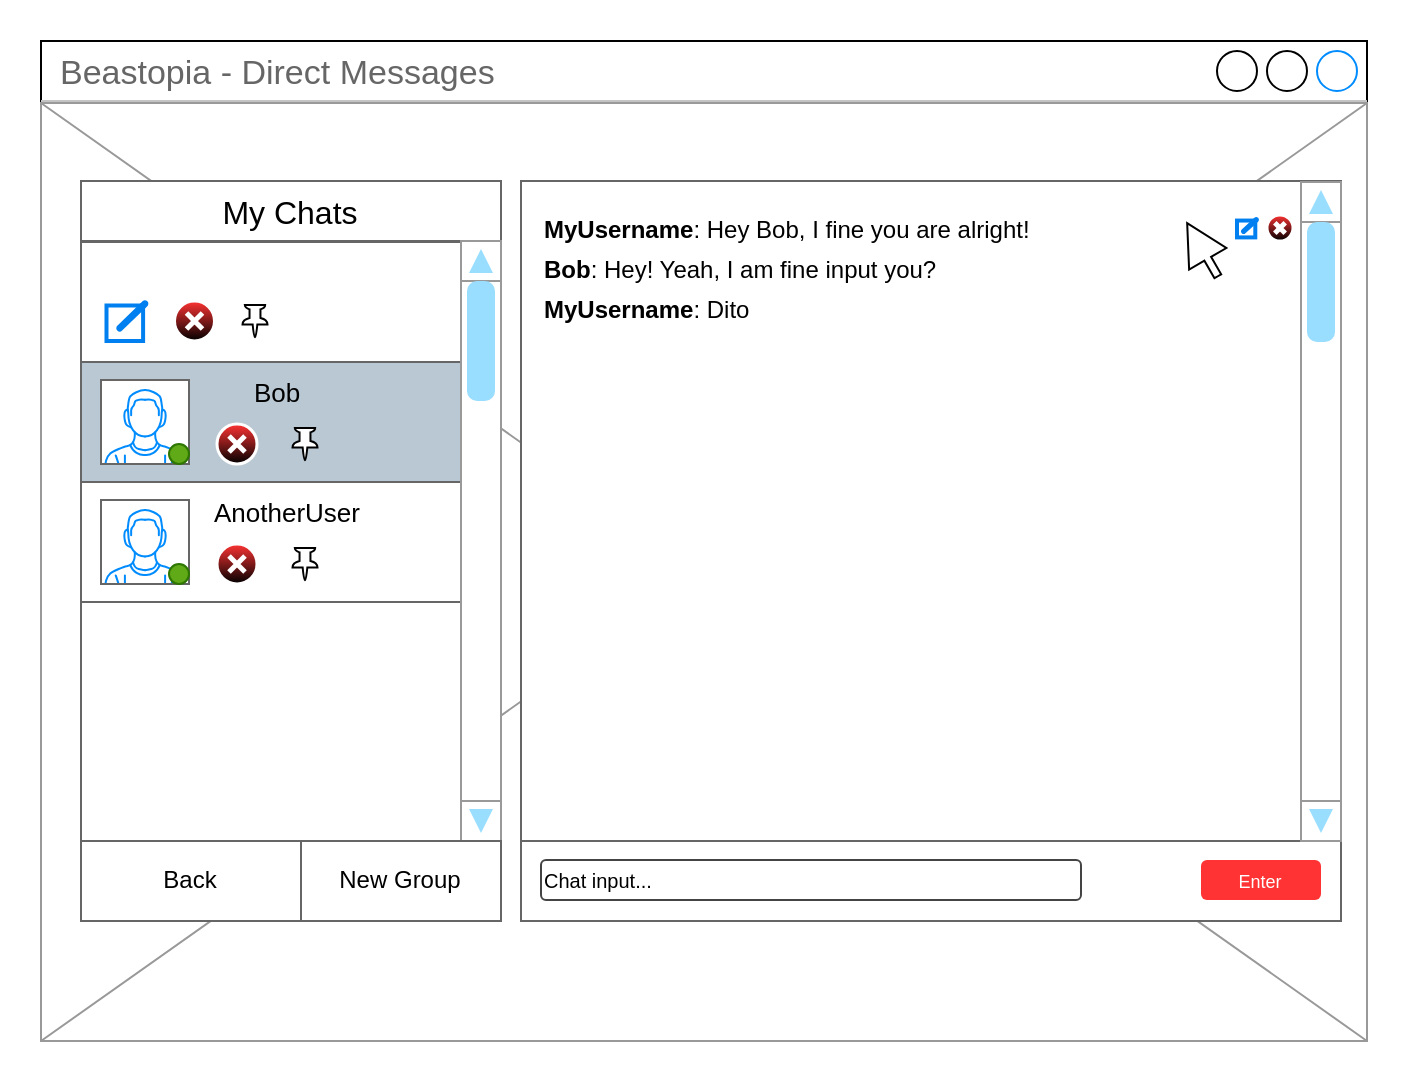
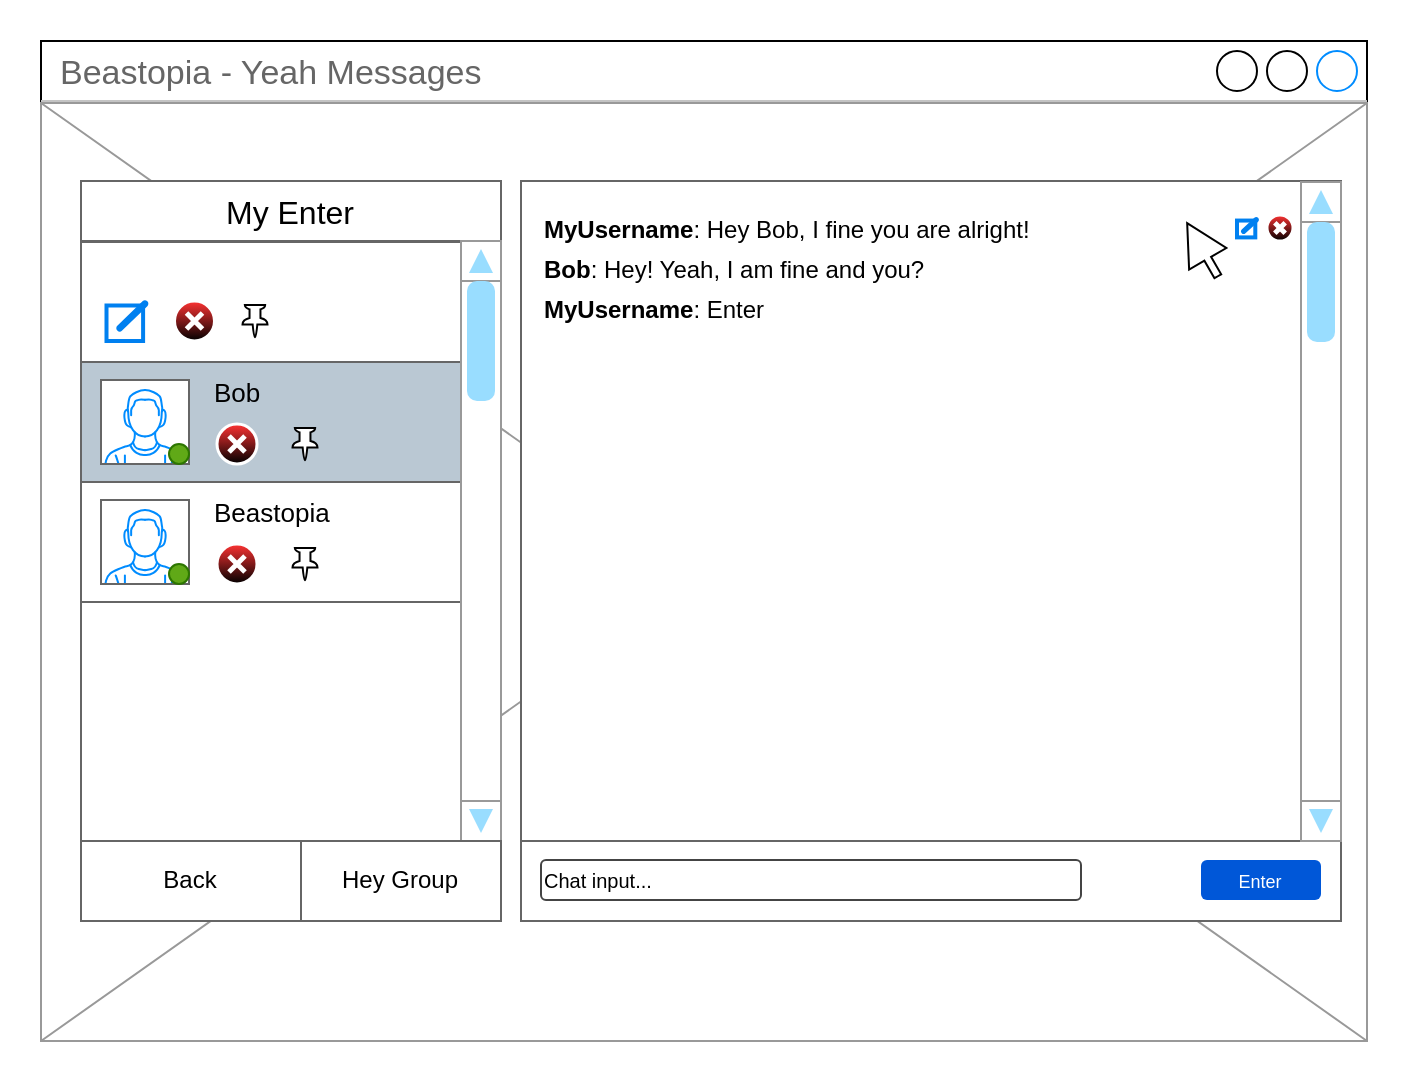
(300, 75) -> (286, 75)
(291, 213) -> (291, 213)
(749, 271) -> (739, 271)
(643, 311) -> (653, 311)
(349, 393) -> (309, 393)
(295, 513) -> (277, 513)
(1261, 880) -> (1261, 880)
(401, 881) -> (401, 881)
